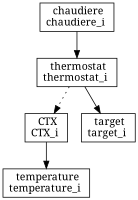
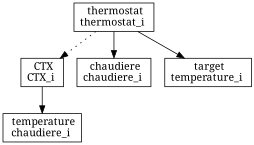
(77, 41) -> (114, 41)
(108, 128) -> (208, 72)
(46, 183) -> (42, 128)
